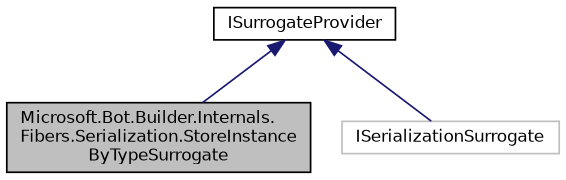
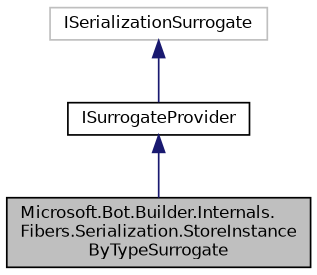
(385, 86) -> (159, 80)
